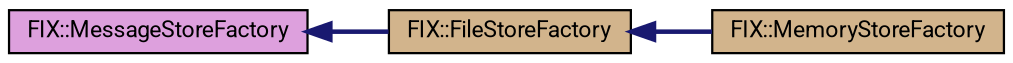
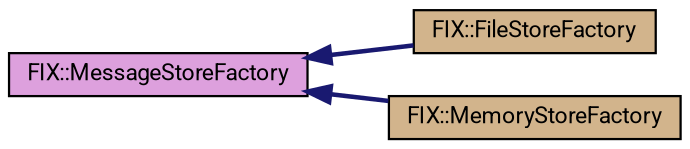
(683, 32) -> (359, 98)
